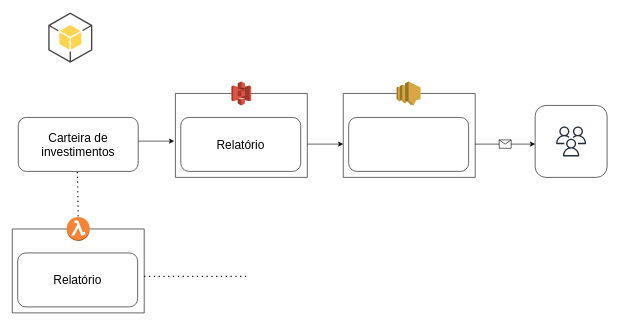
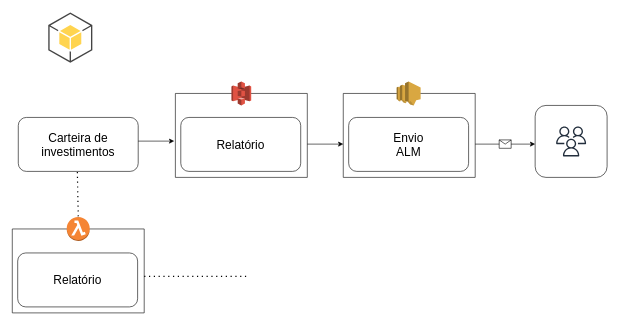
none -> (409, 144)
